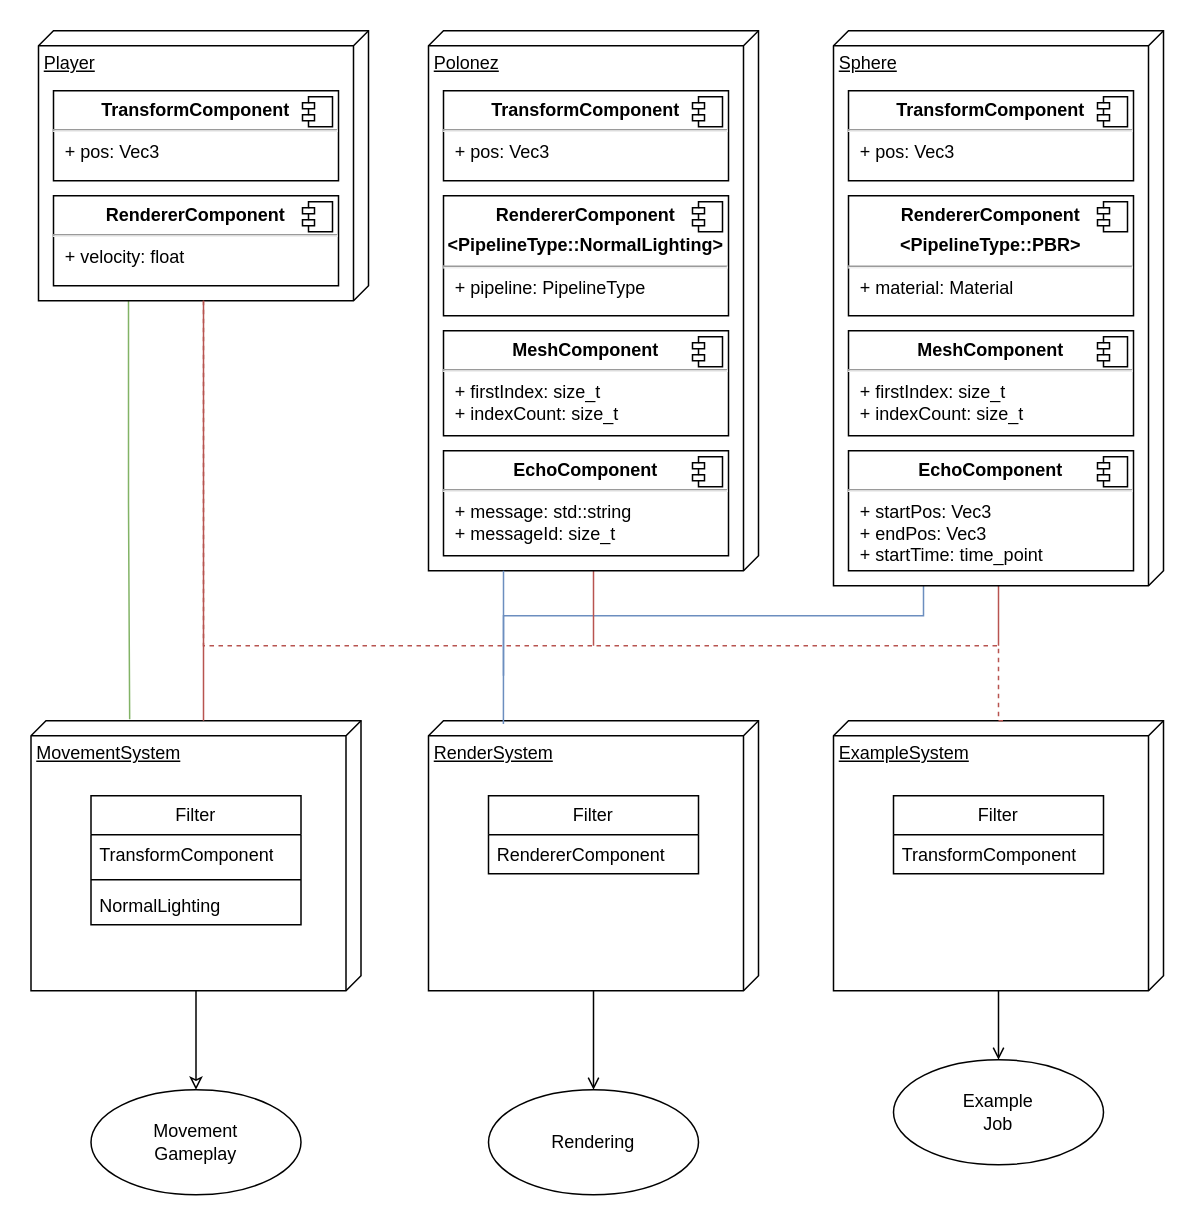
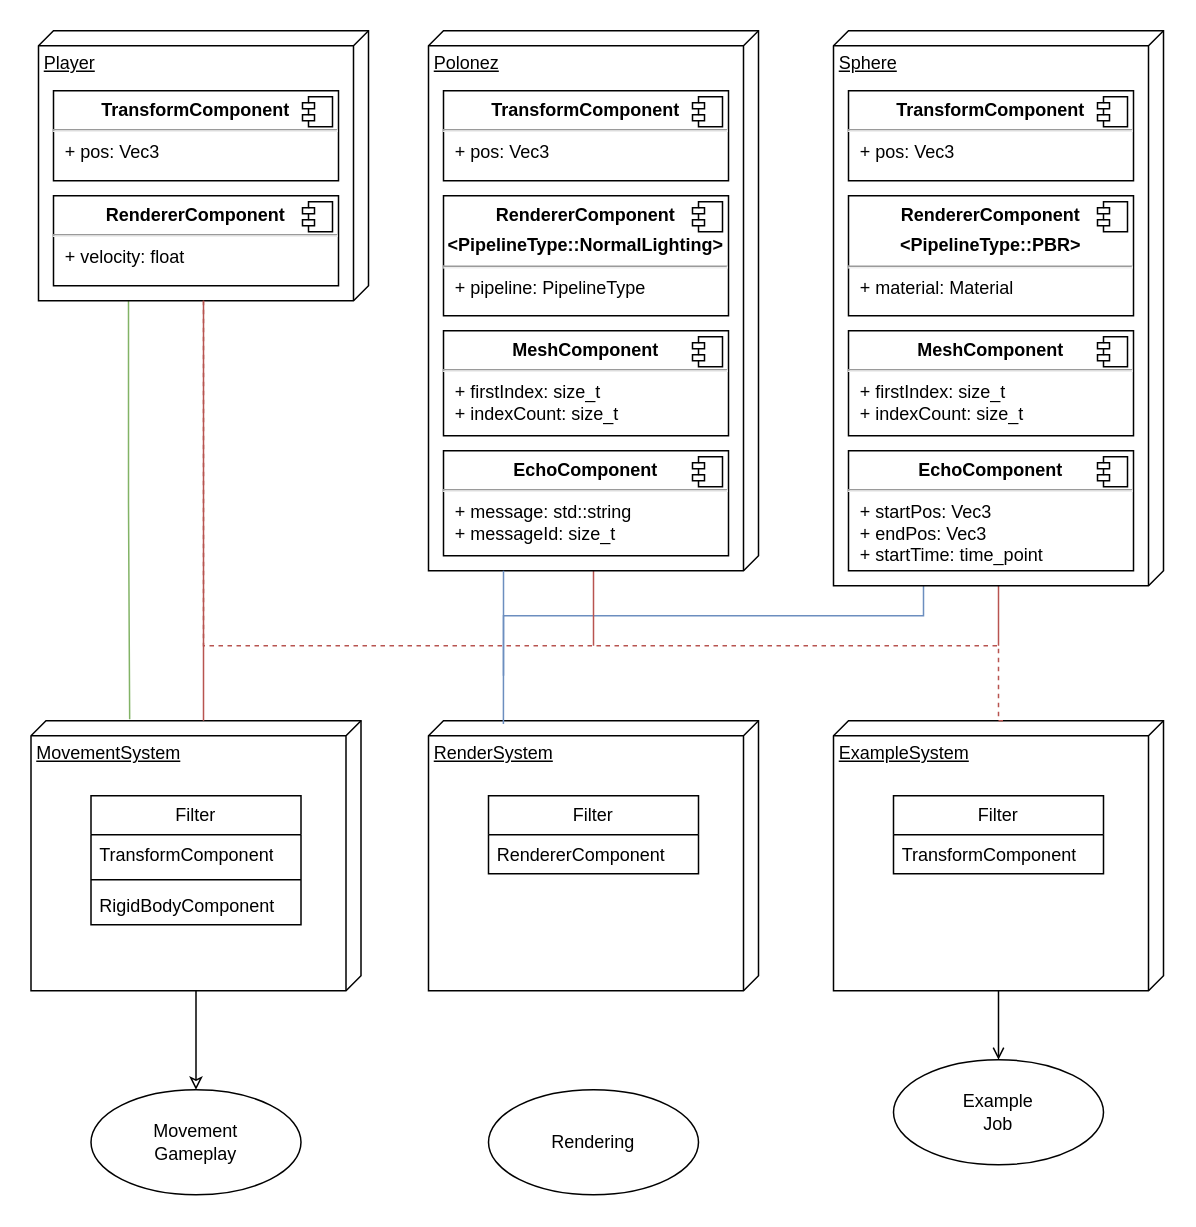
(163, 907) -> (186, 907)
(593, 1038) -> none
